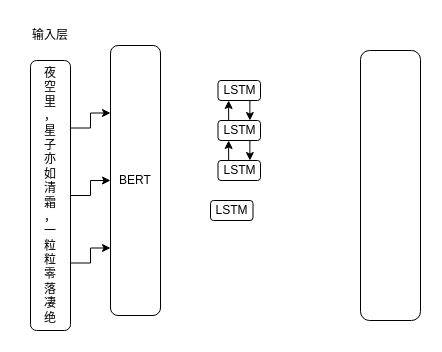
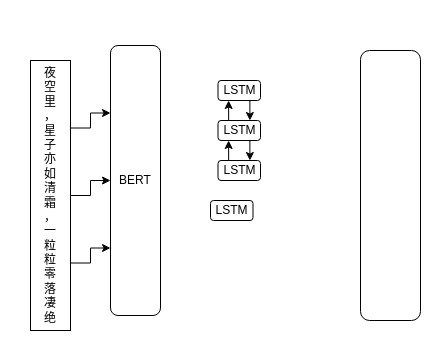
(51, 36) -> none
(51, 196) -> (51, 196)
